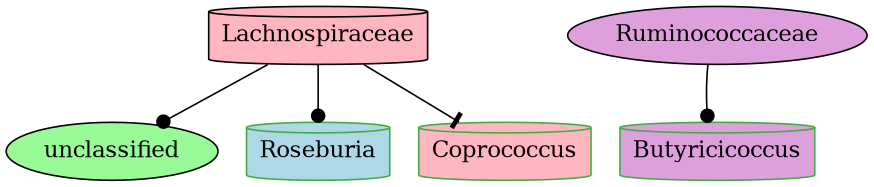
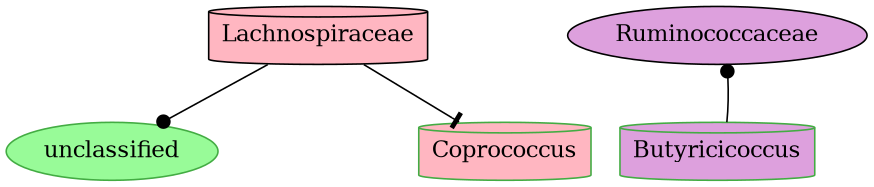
(707, 87) -> (728, 100)
(112, 151) -> (112, 151)
(318, 151) -> none
